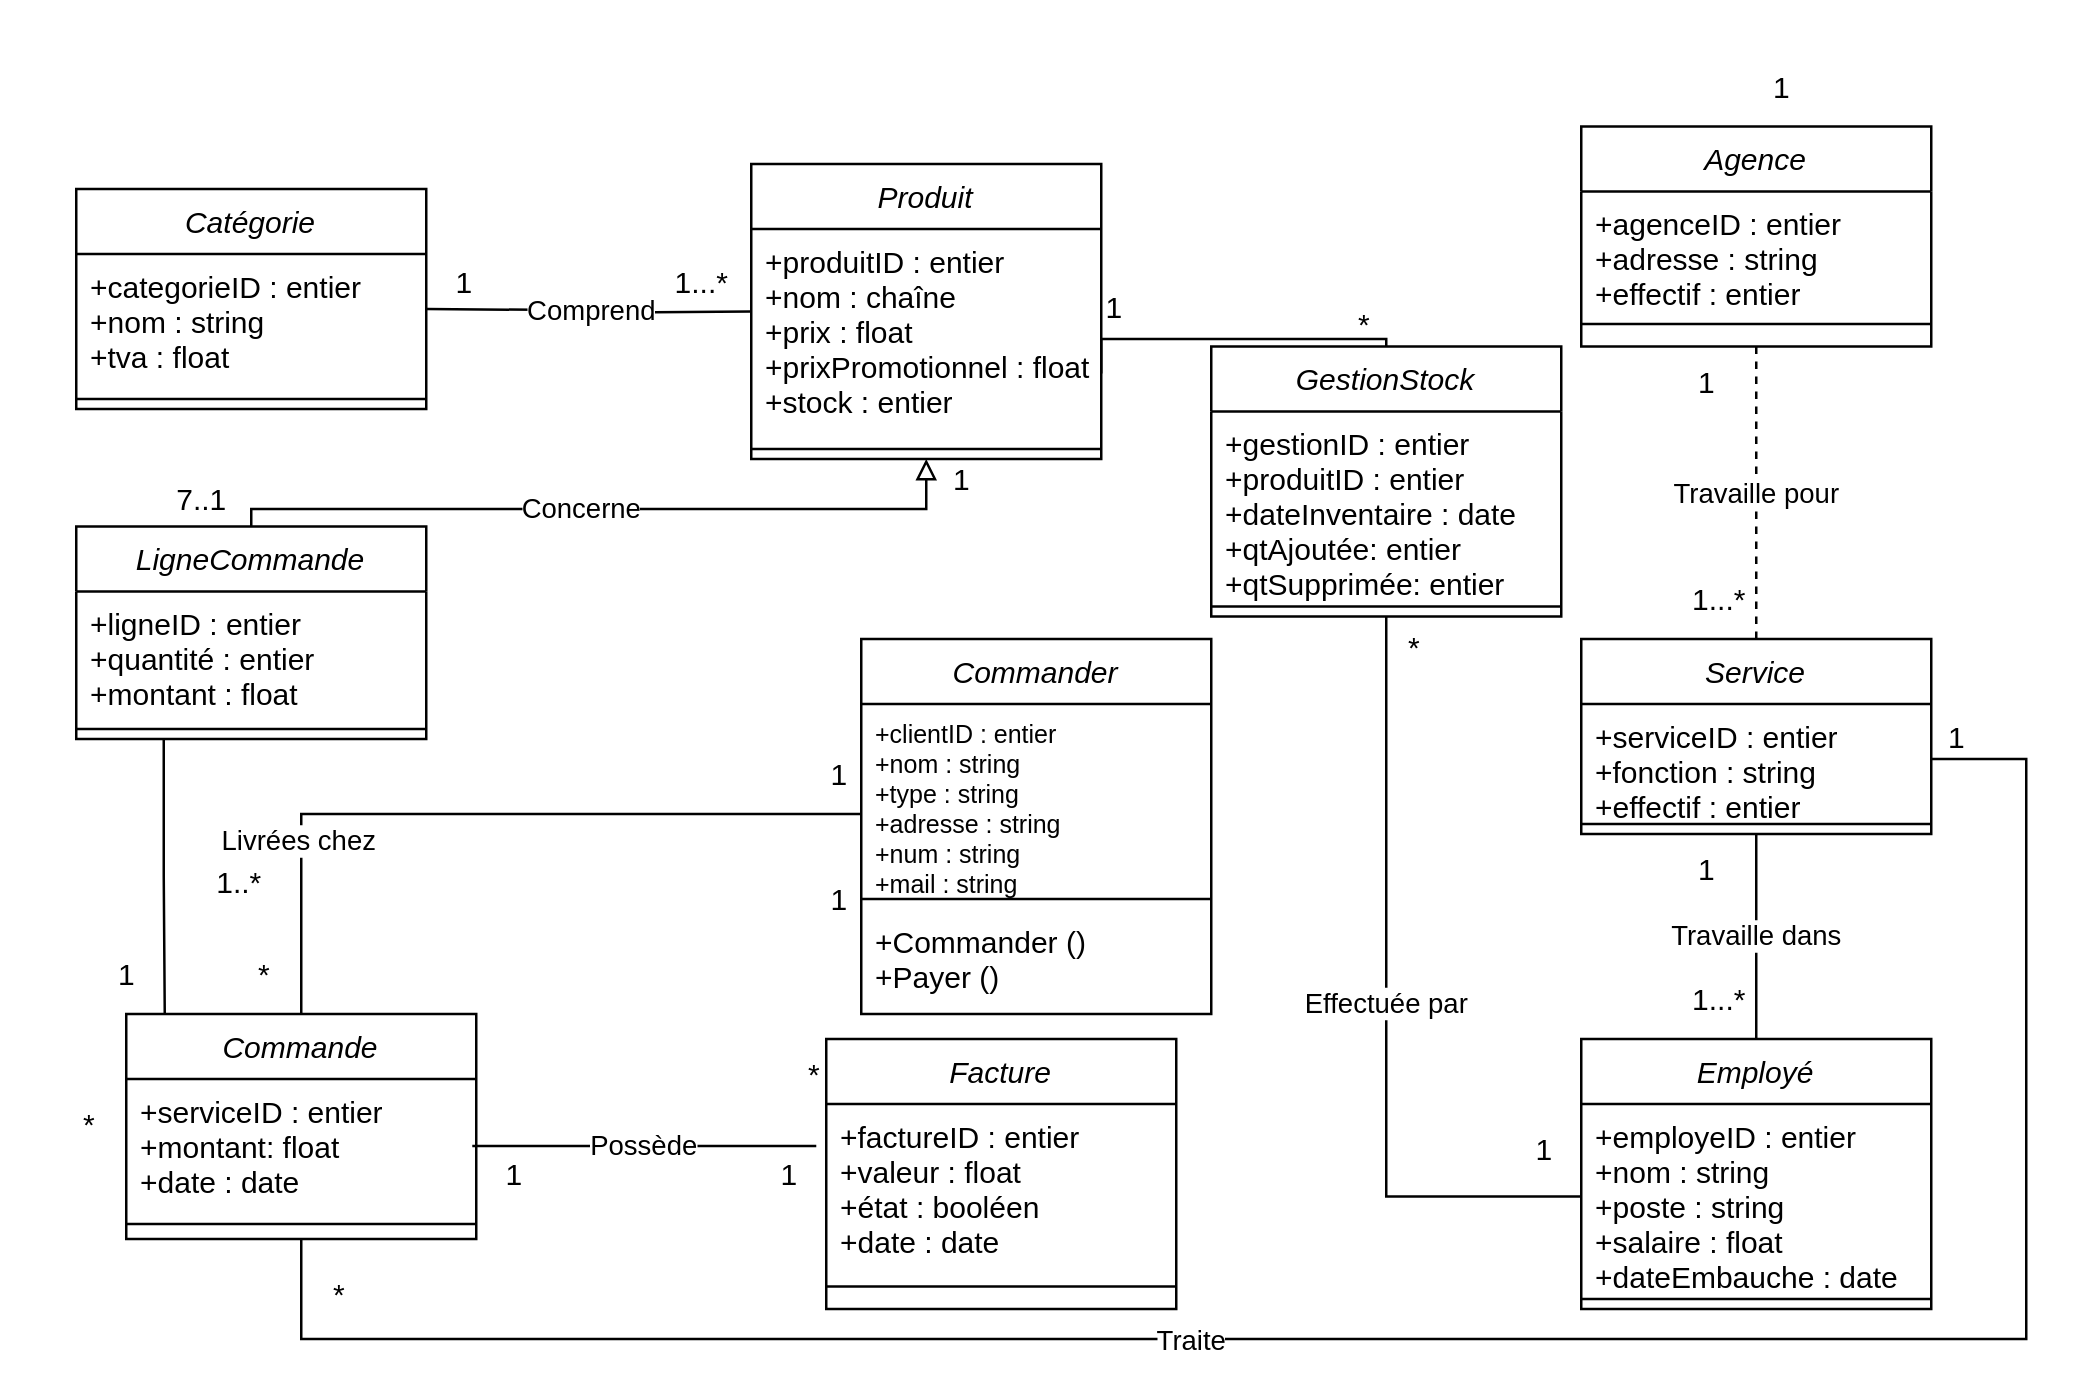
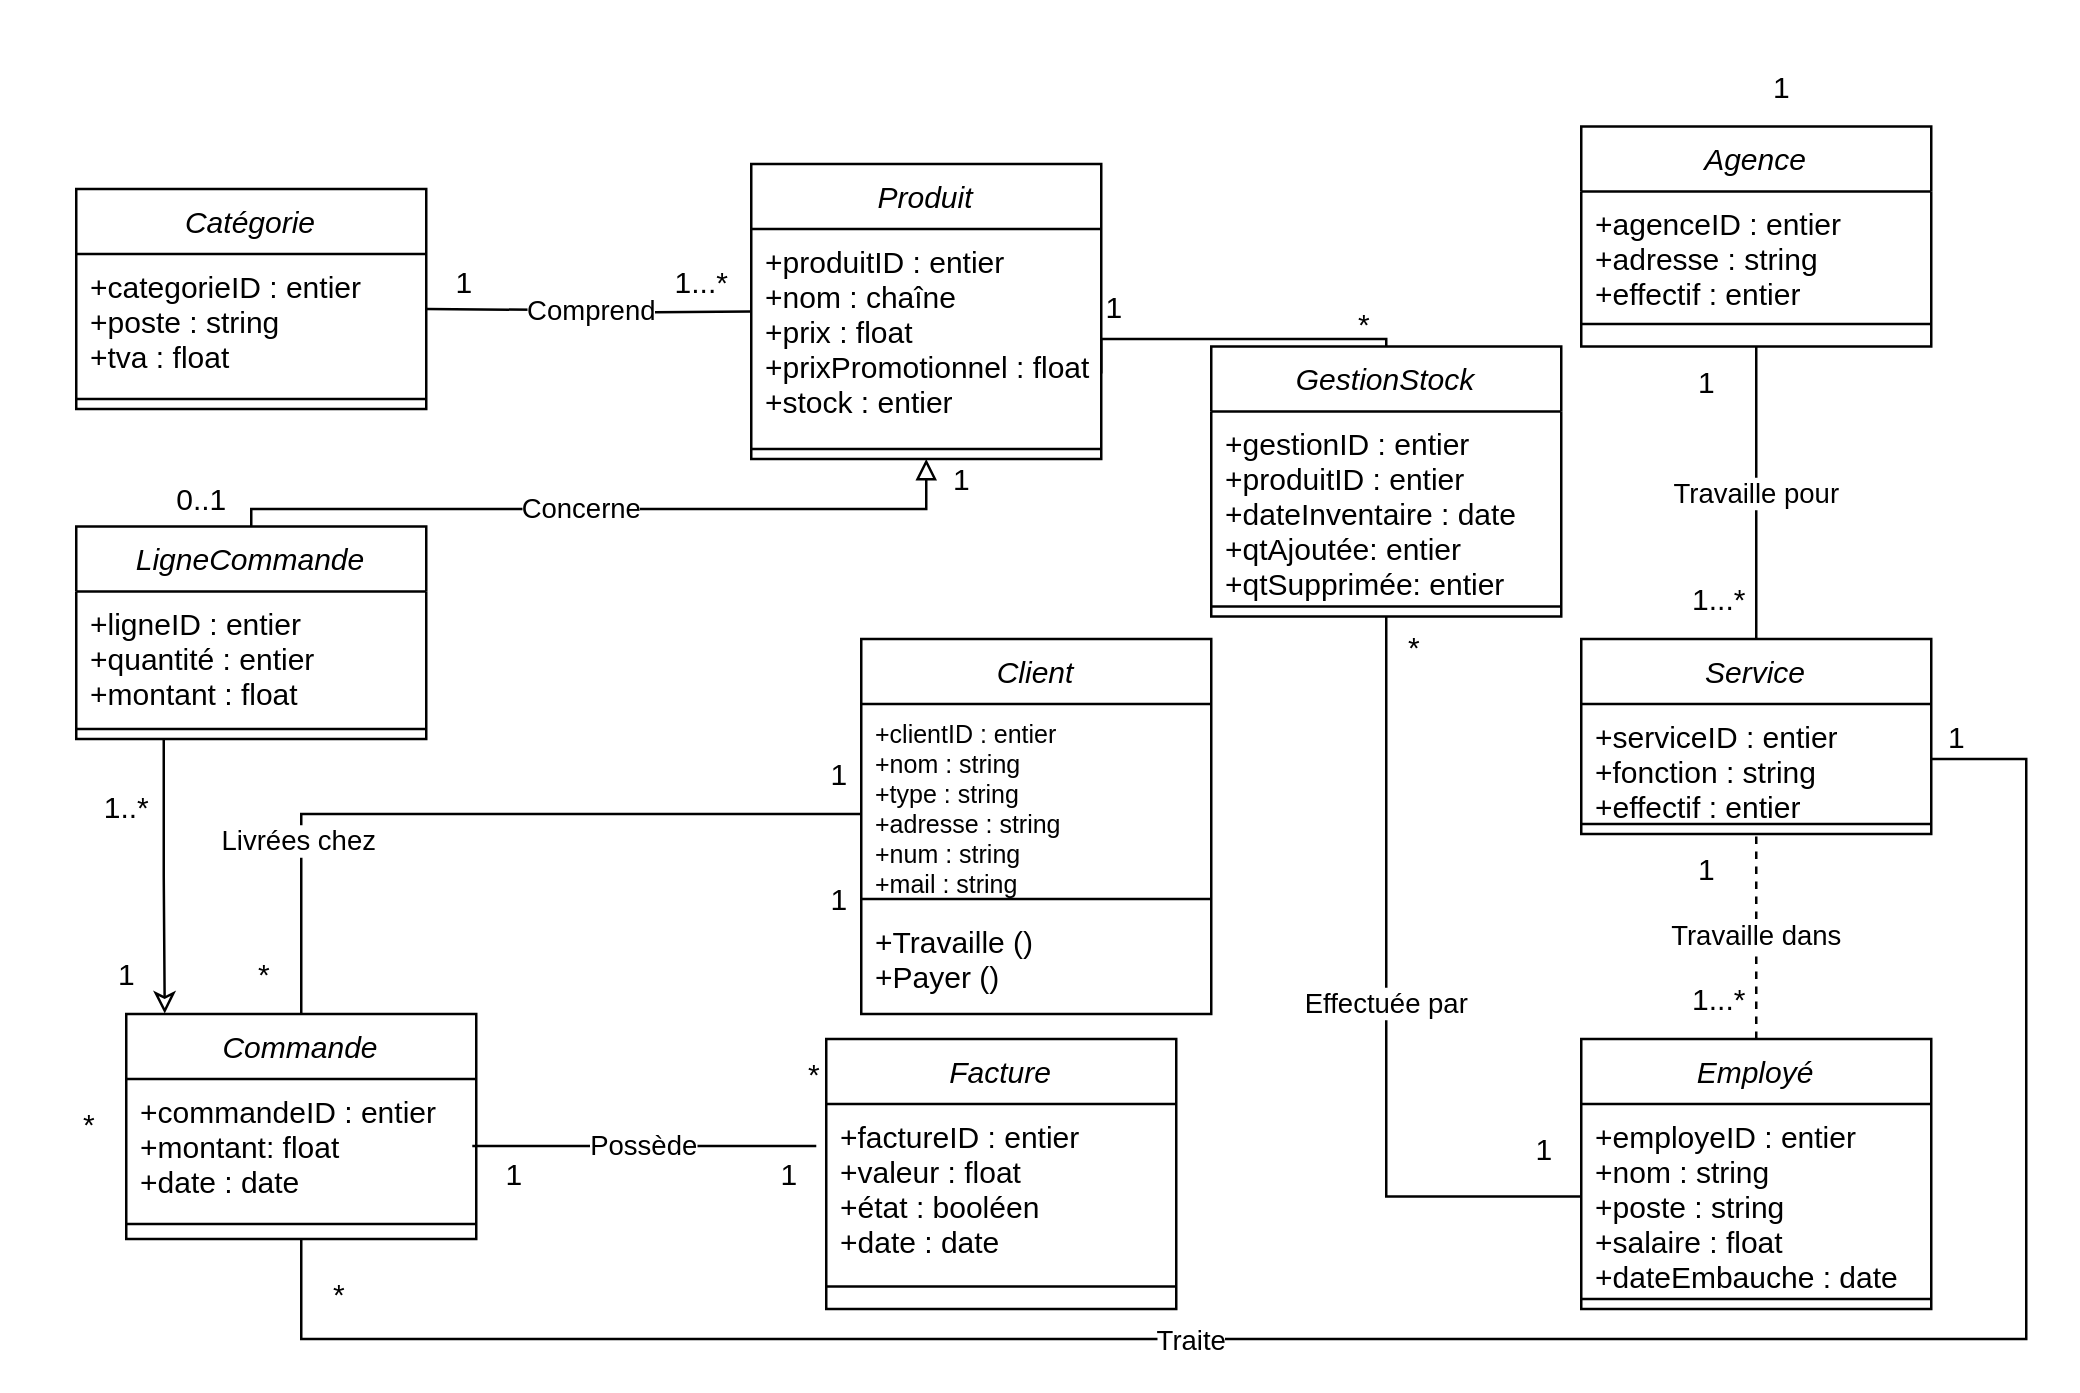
(247, 288) -> (247, 288)
(1756, 415) -> (1756, 415)
(203, 501) -> (203, 501)
(1035, 673) -> (1035, 673)
(239, 884) -> (126, 809)
(980, 943) -> (969, 943)
(1756, 992) -> (1756, 992)
(165, 1003) -> (165, 995)
(280, 1113) -> (292, 1113)
